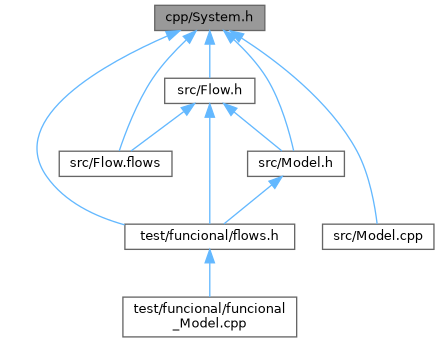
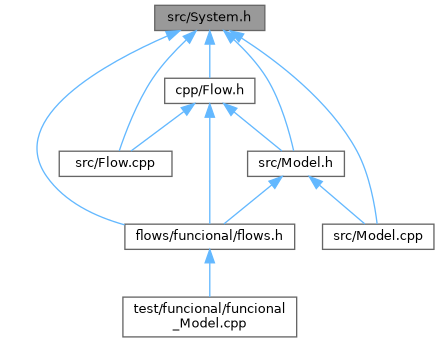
(210, 18) -> (210, 18)
(210, 91) -> (210, 91)
(116, 164) -> (116, 164)
none -> (342, 205)
(210, 237) -> (210, 237)
